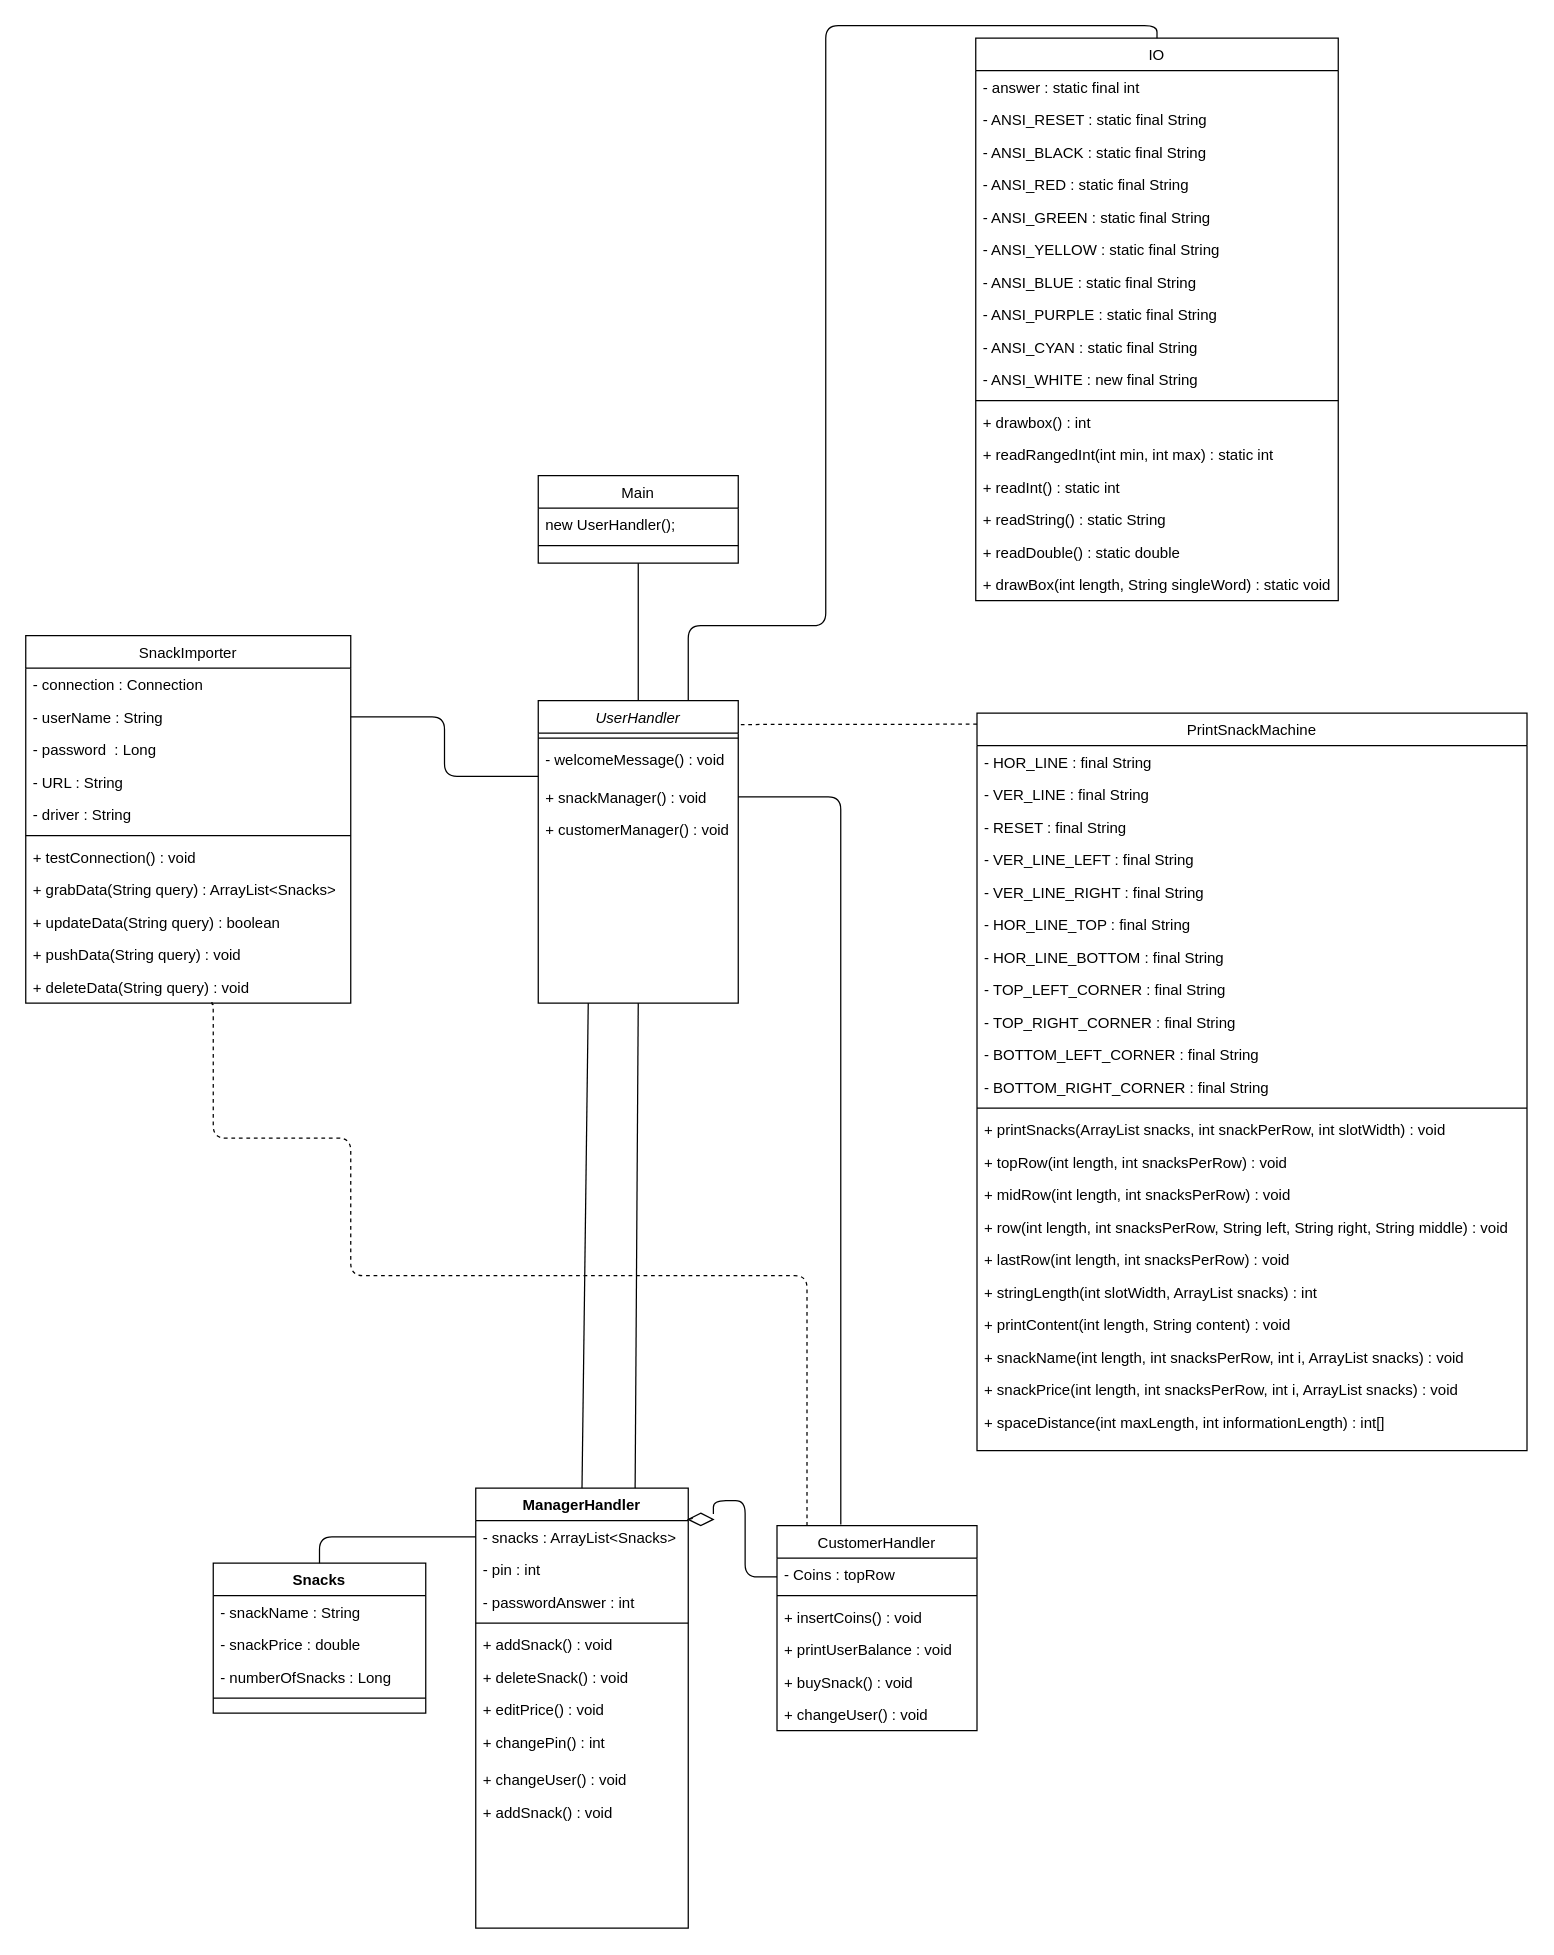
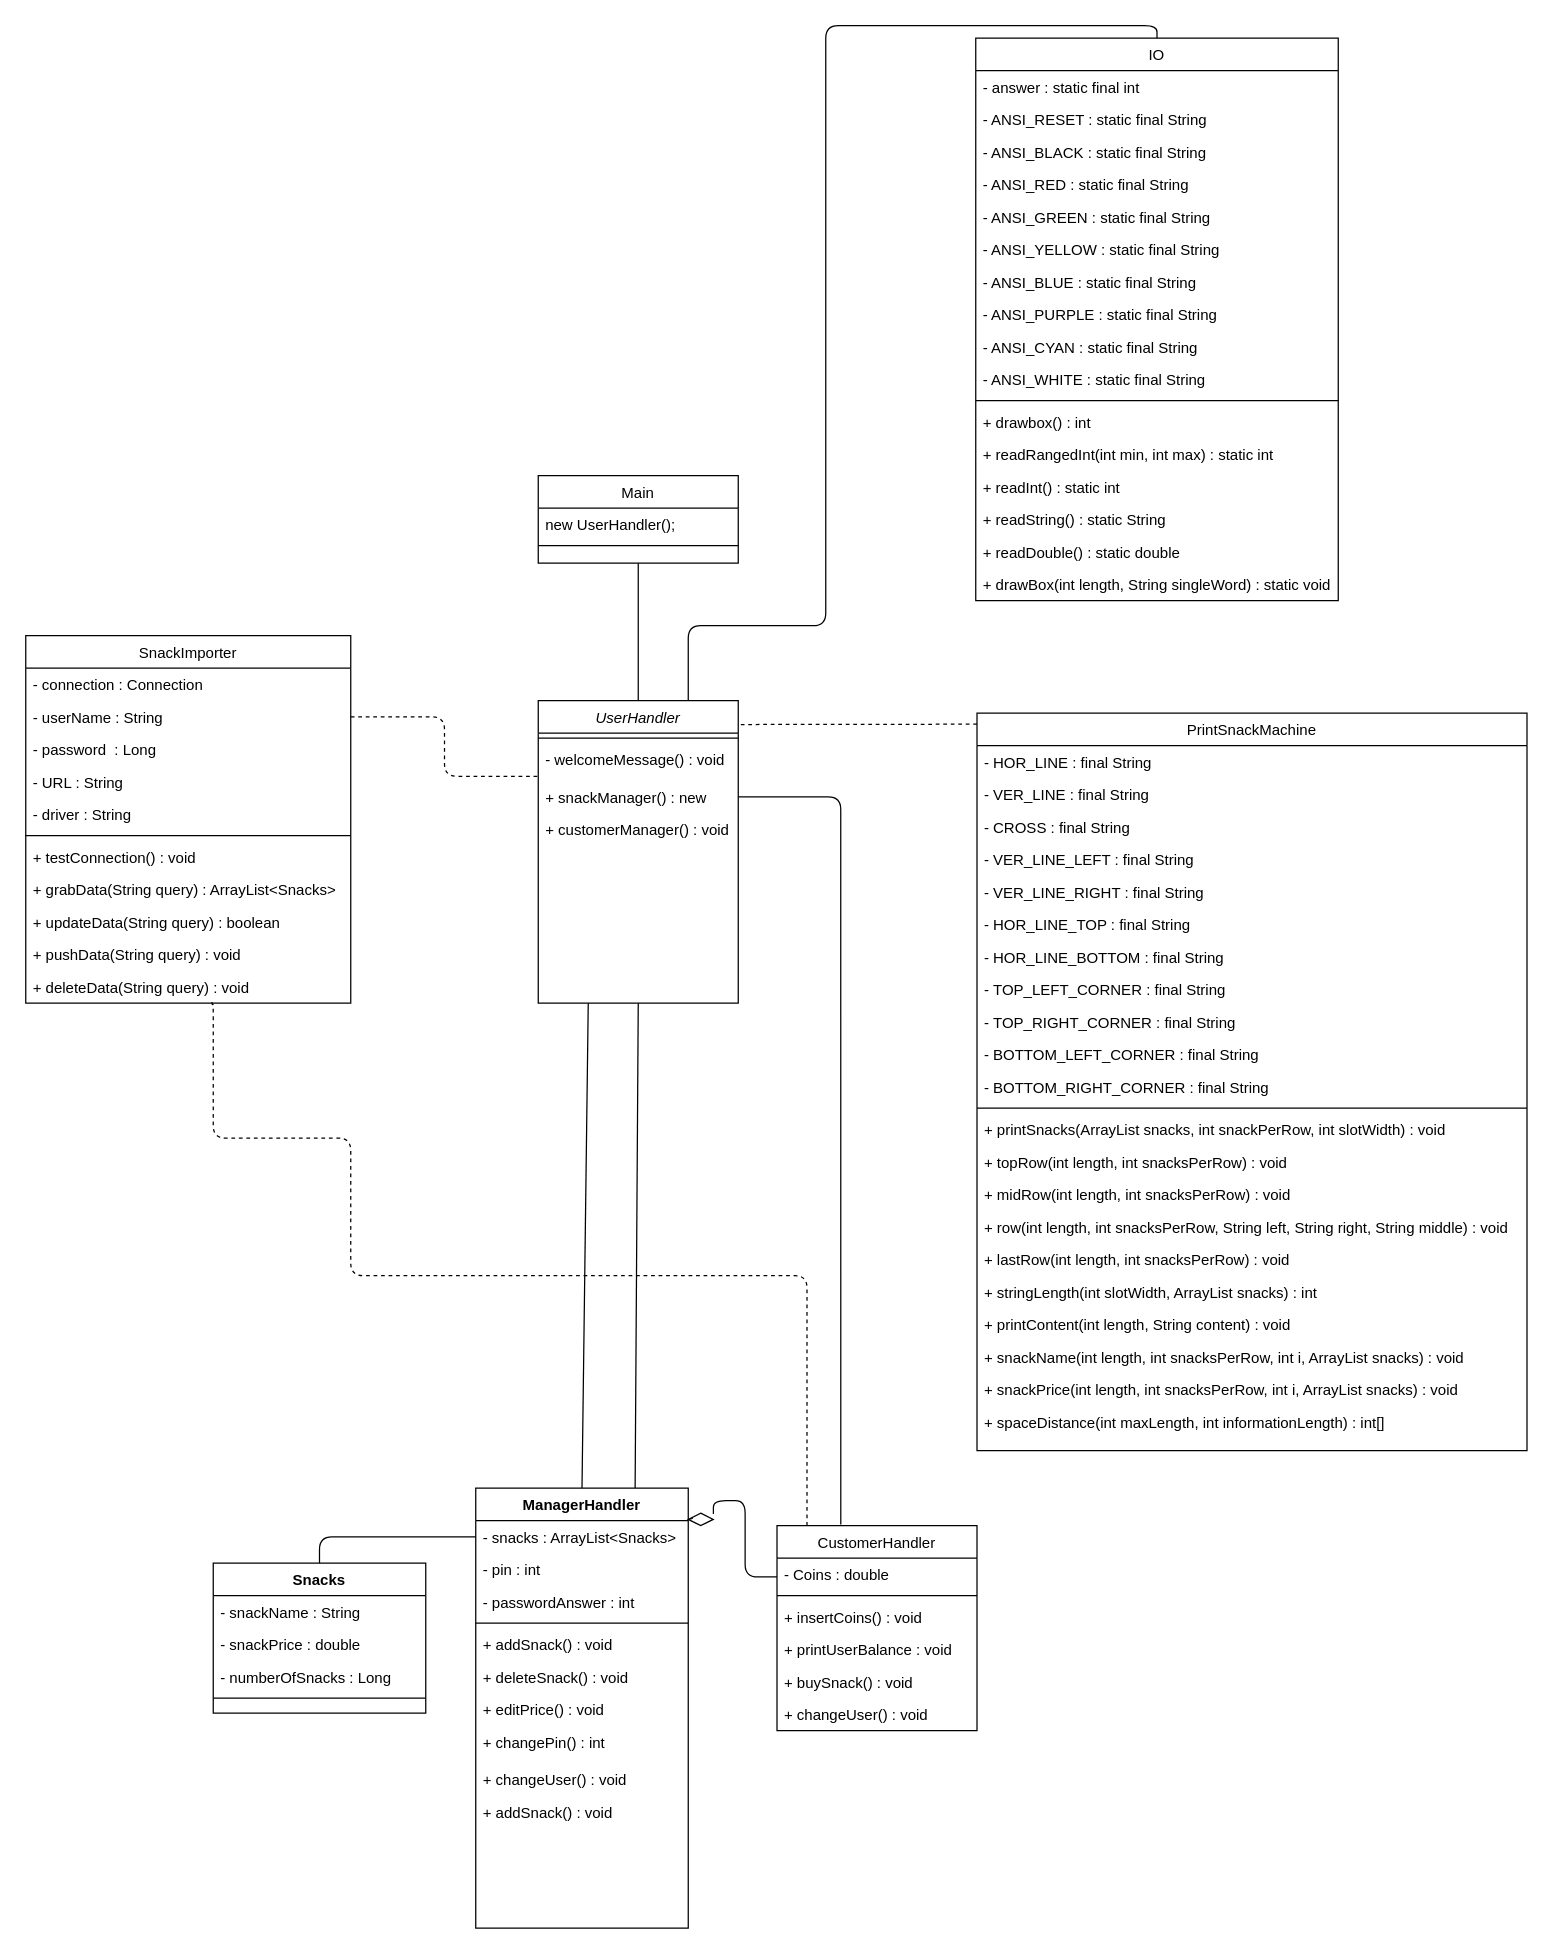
(1095, 380) -> (1106, 380)
(444, 746) -> (444, 746)
(632, 798) -> (630, 798)
(1061, 828) -> (1061, 828)
(841, 1575) -> (839, 1575)
